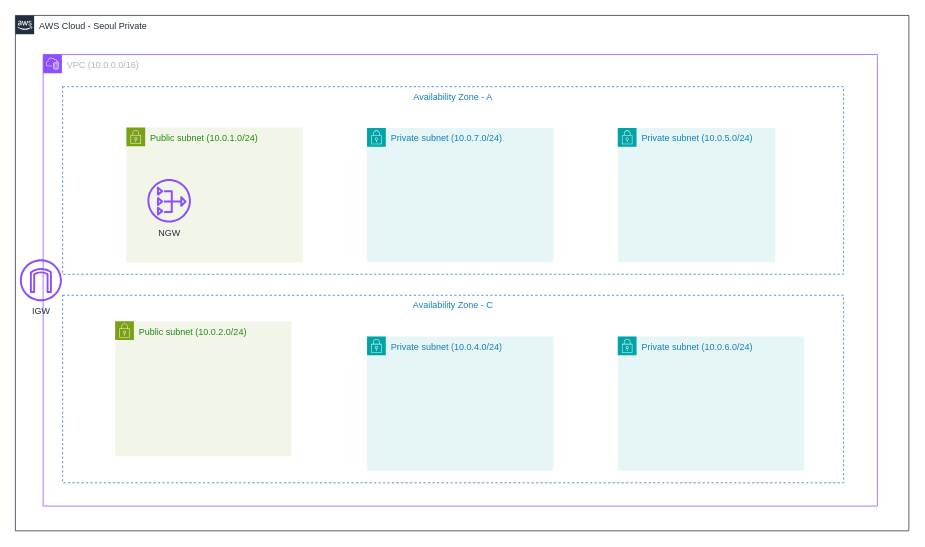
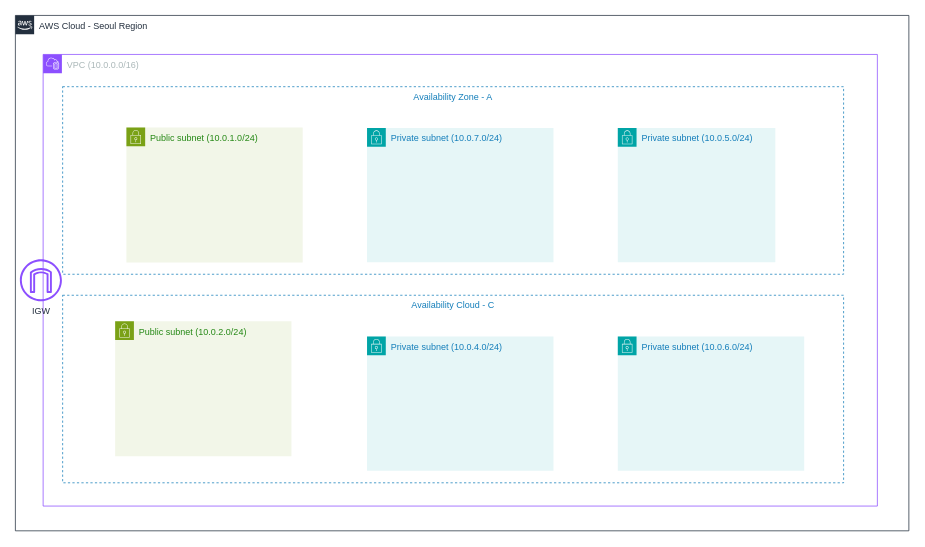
(94, 26) -> (92, 26)
(169, 201) -> none
(453, 306) -> (453, 306)
